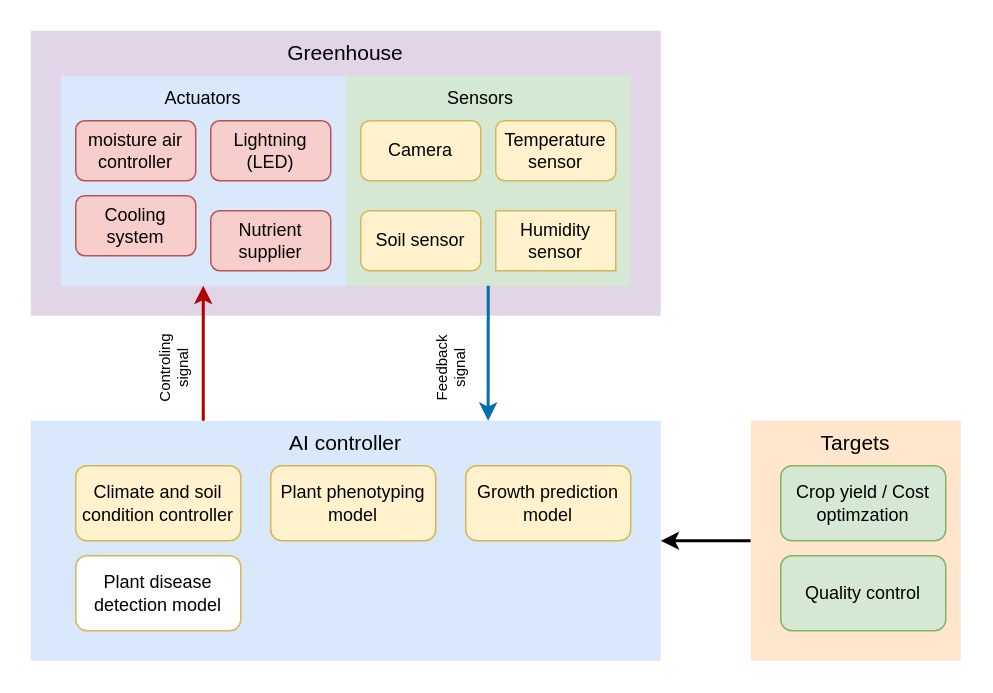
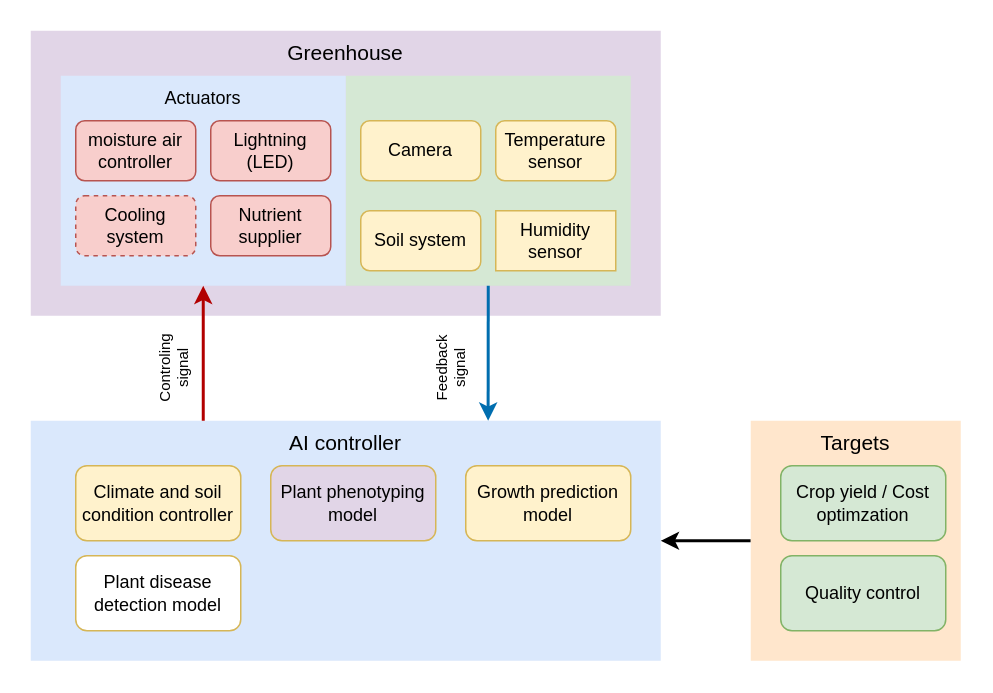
(481, 98) -> none
(136, 226) -> (136, 226)
(271, 241) -> (271, 226)
(421, 241) -> (421, 241)
(353, 503) -> (353, 503)
